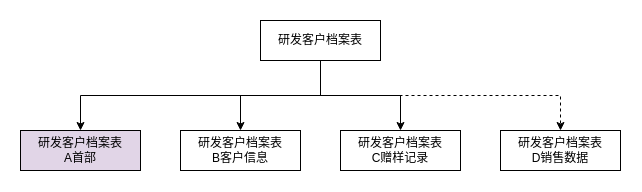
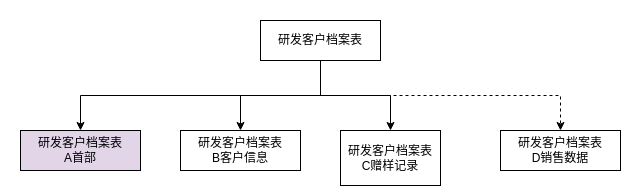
(401, 151) -> (391, 158)
